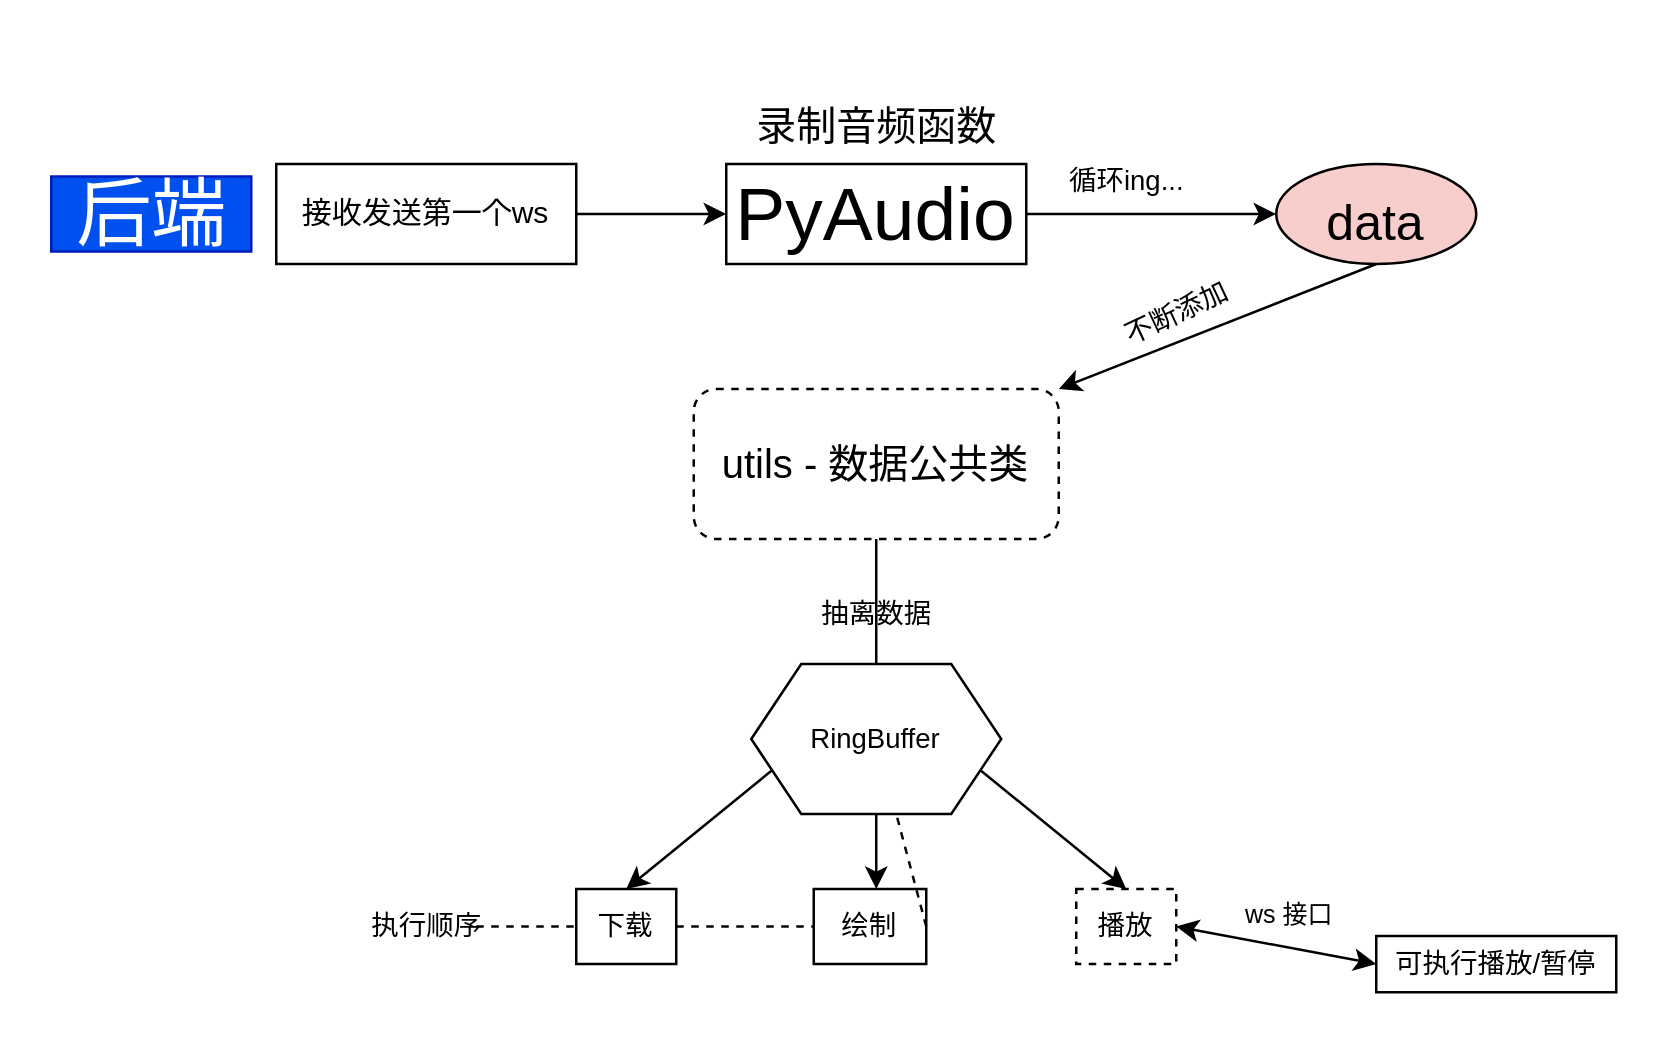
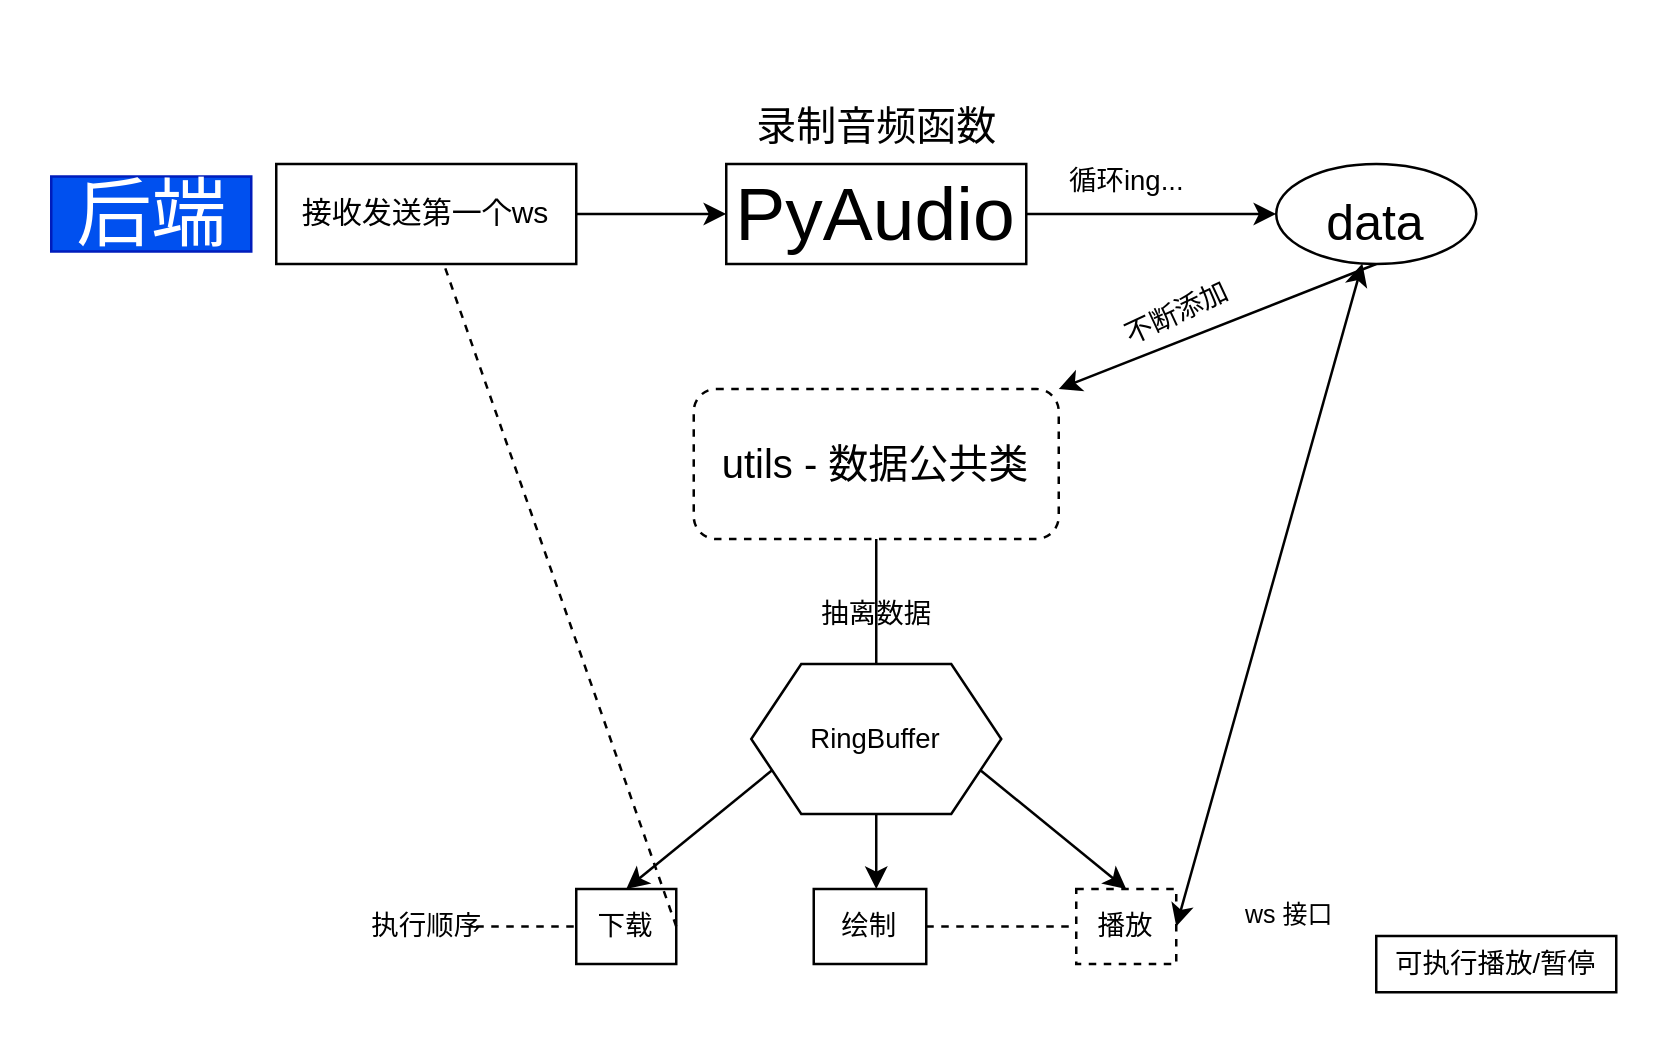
(1376, 214) -> (1376, 214)
(911, 870) -> (999, 926)
(744, 926) -> (549, 563)
(1276, 945) -> (1269, 595)
